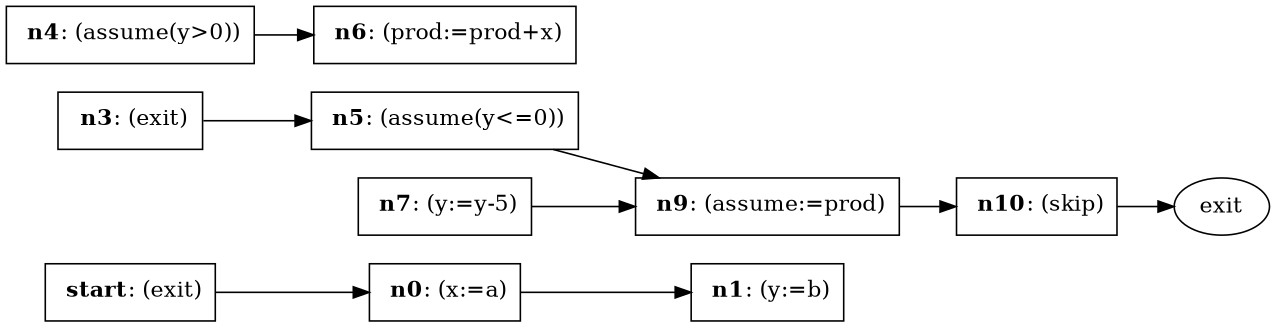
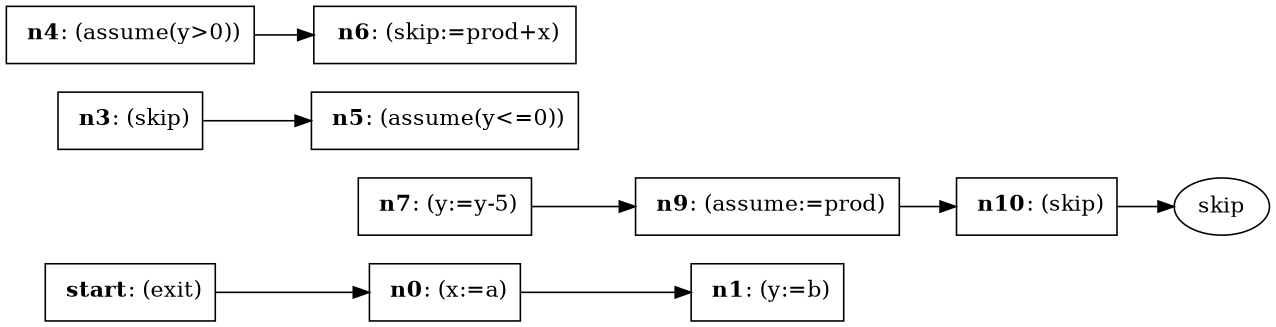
(466, 33) -> (466, 33)
(151, 118) -> (151, 118)
(599, 162) -> none
(1222, 207) -> (1222, 207)
